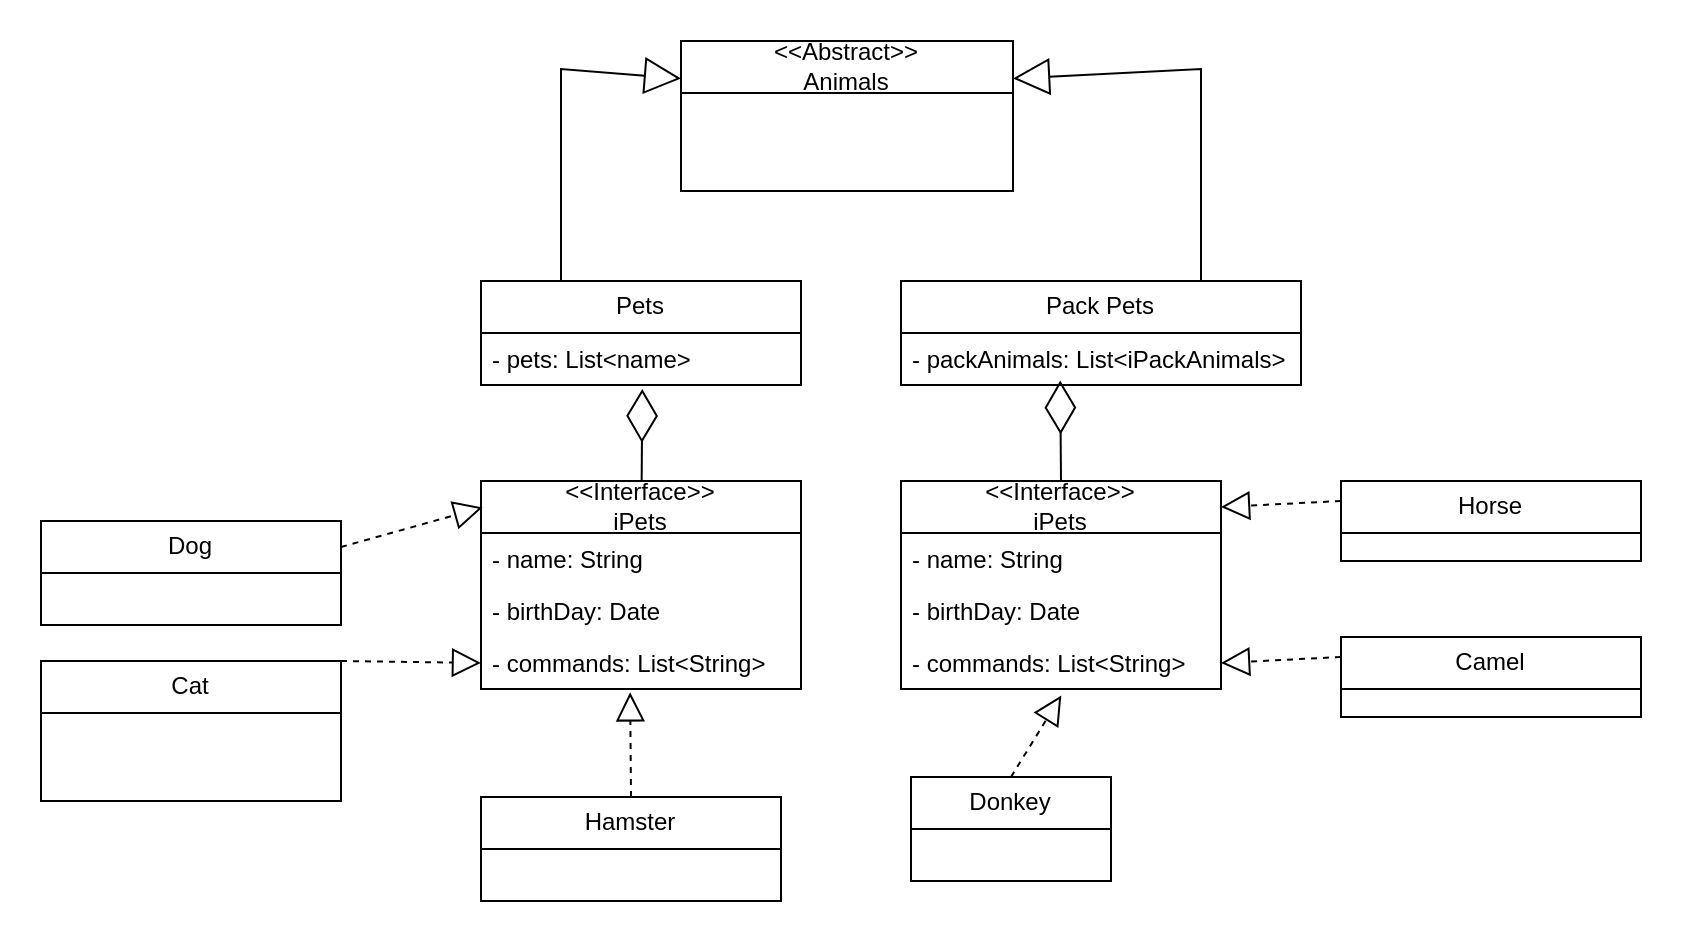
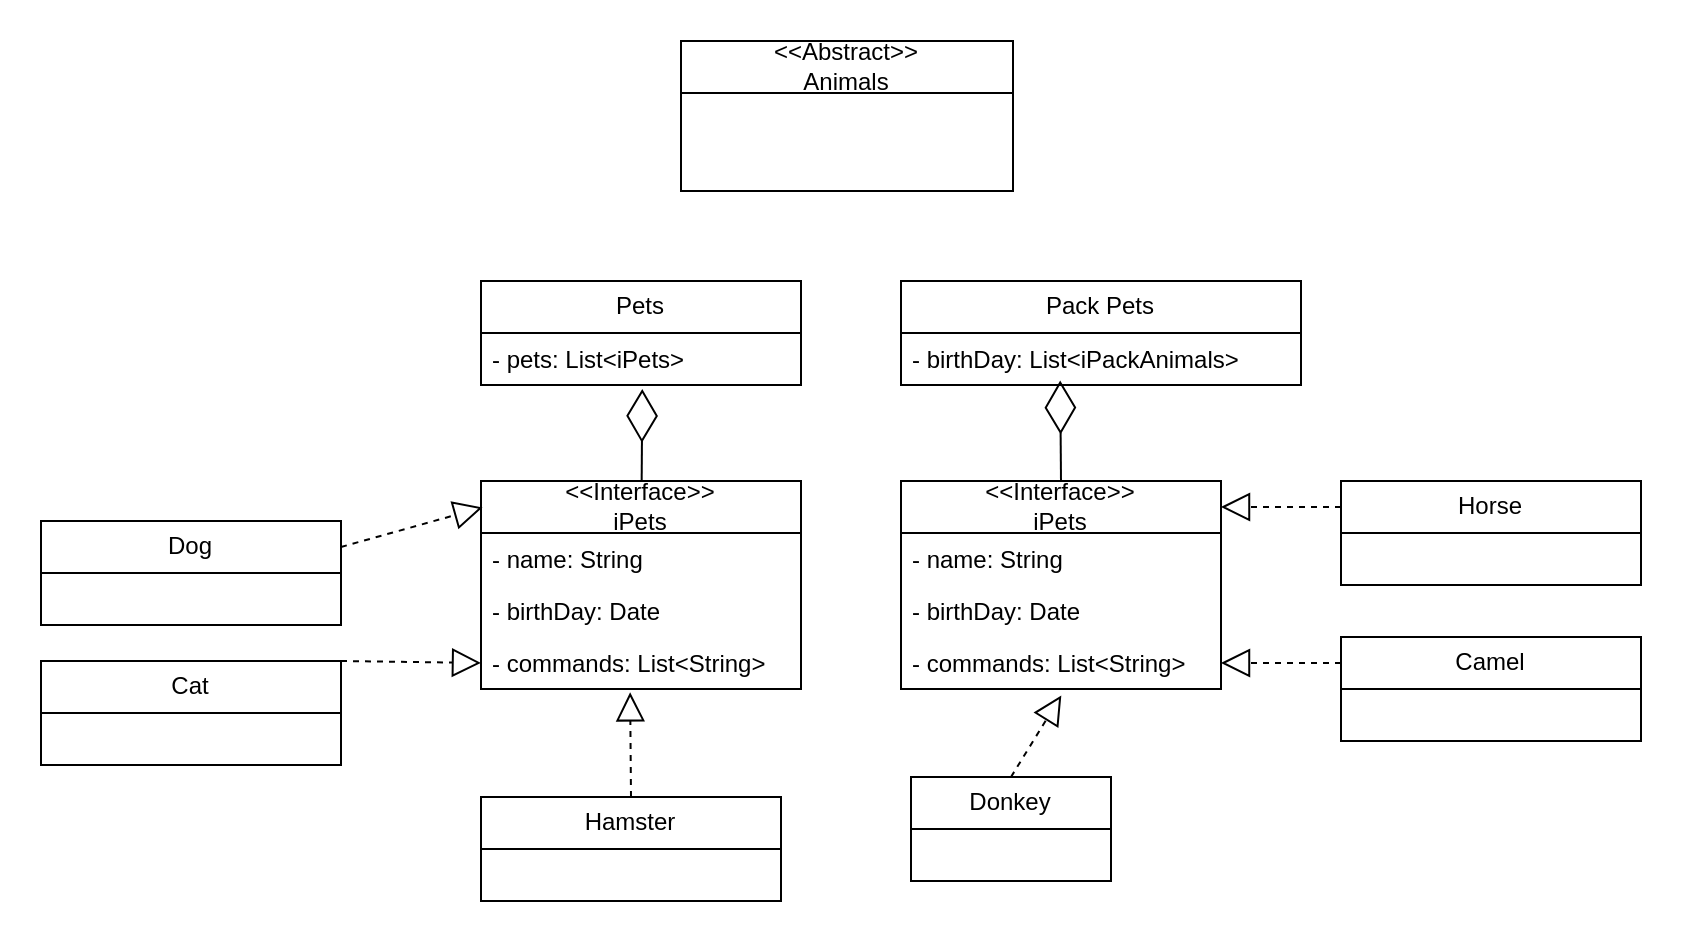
(1201, 98) -> none
(561, 132) -> none
(601, 361) -> (605, 361)
(1103, 376) -> (1090, 361)
(1491, 521) -> (1491, 533)
(1491, 677) -> (1491, 689)
(191, 731) -> (191, 713)
